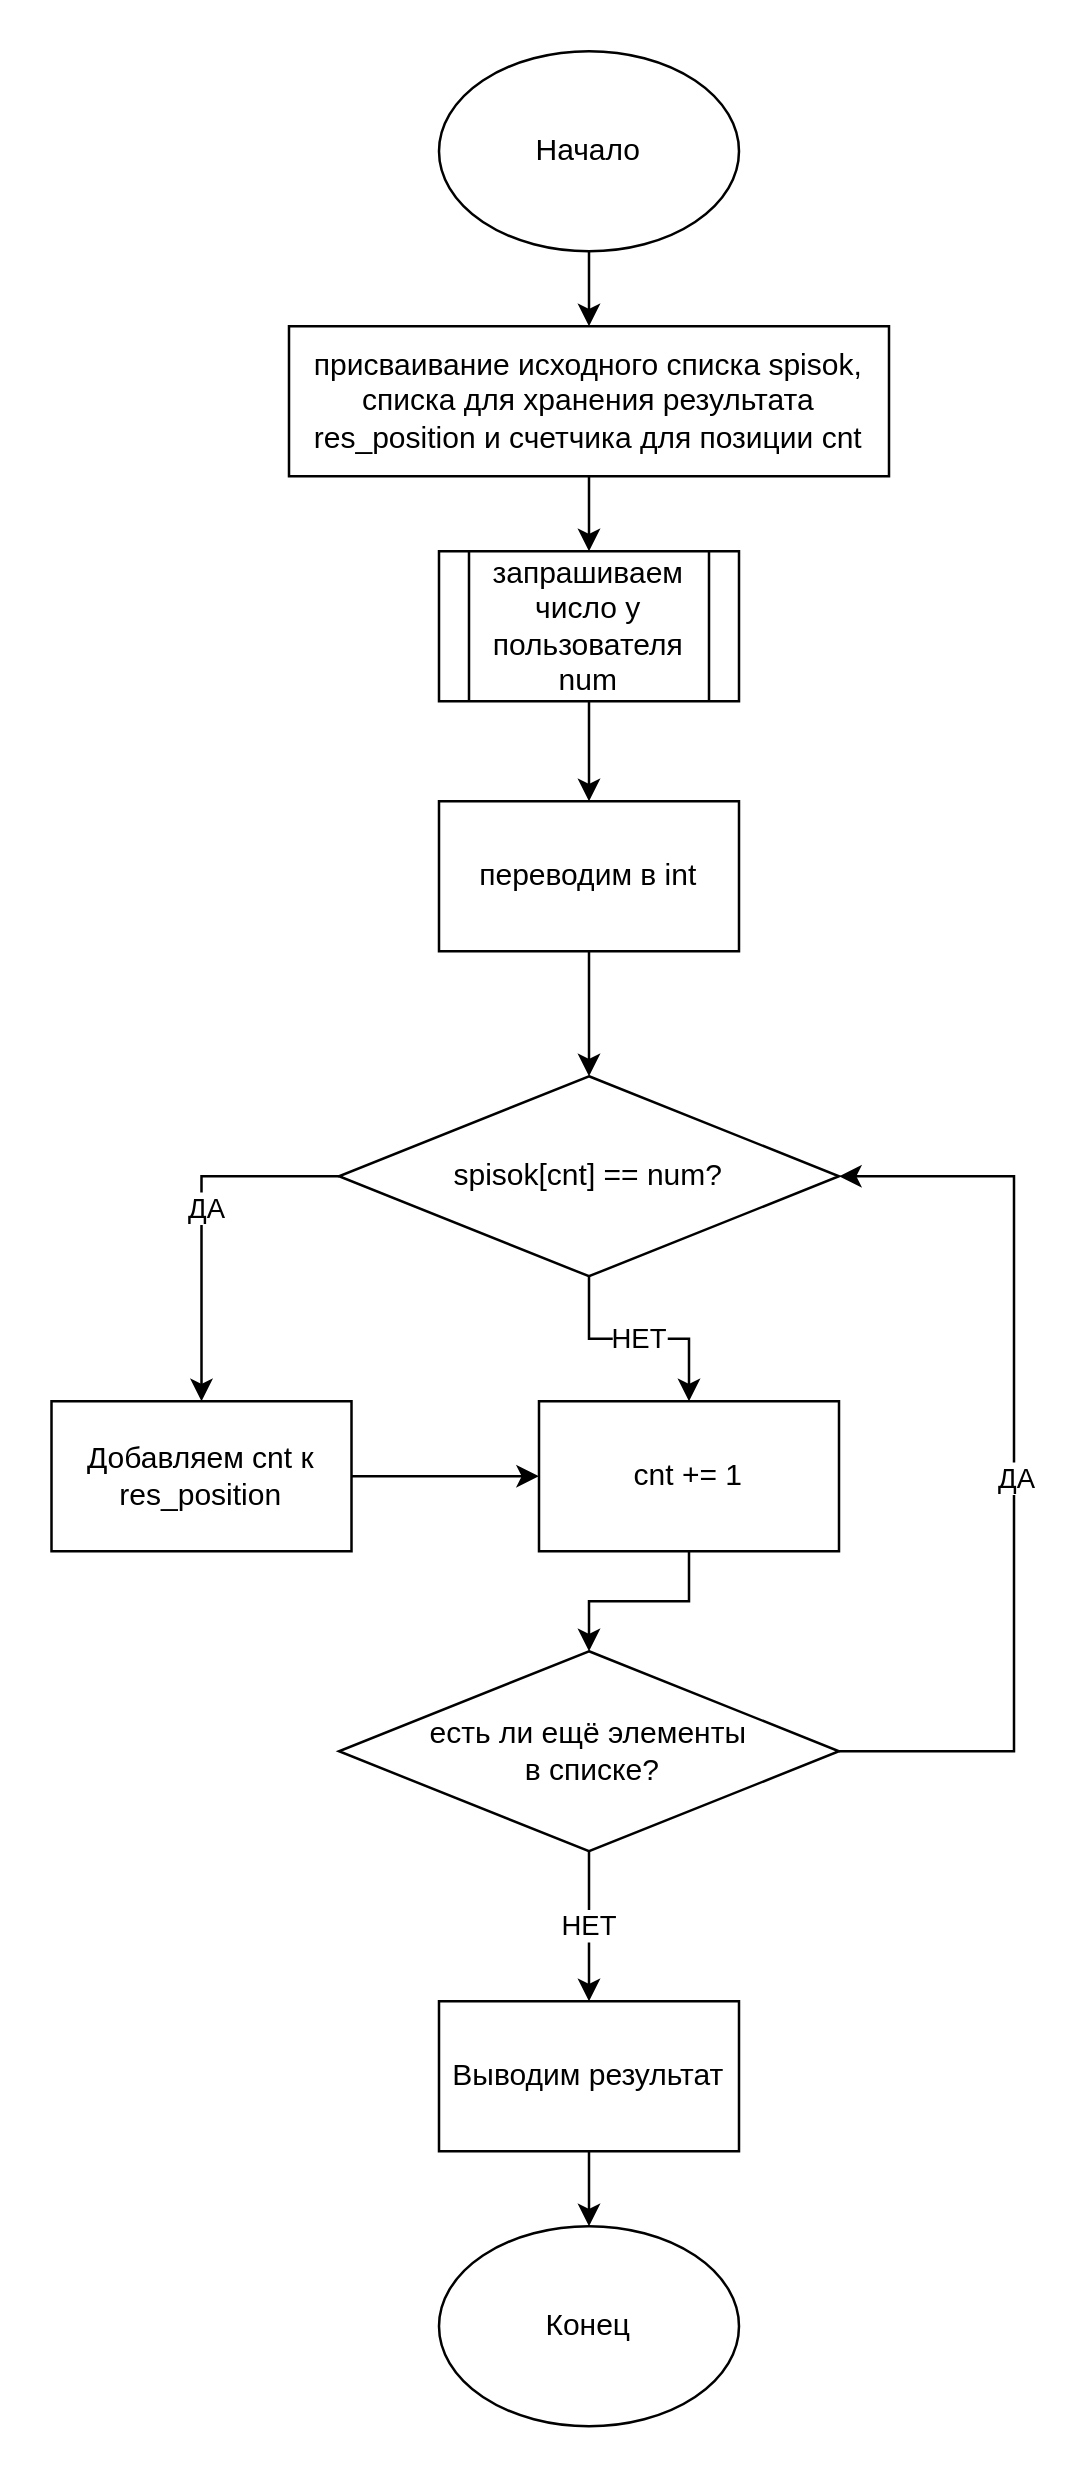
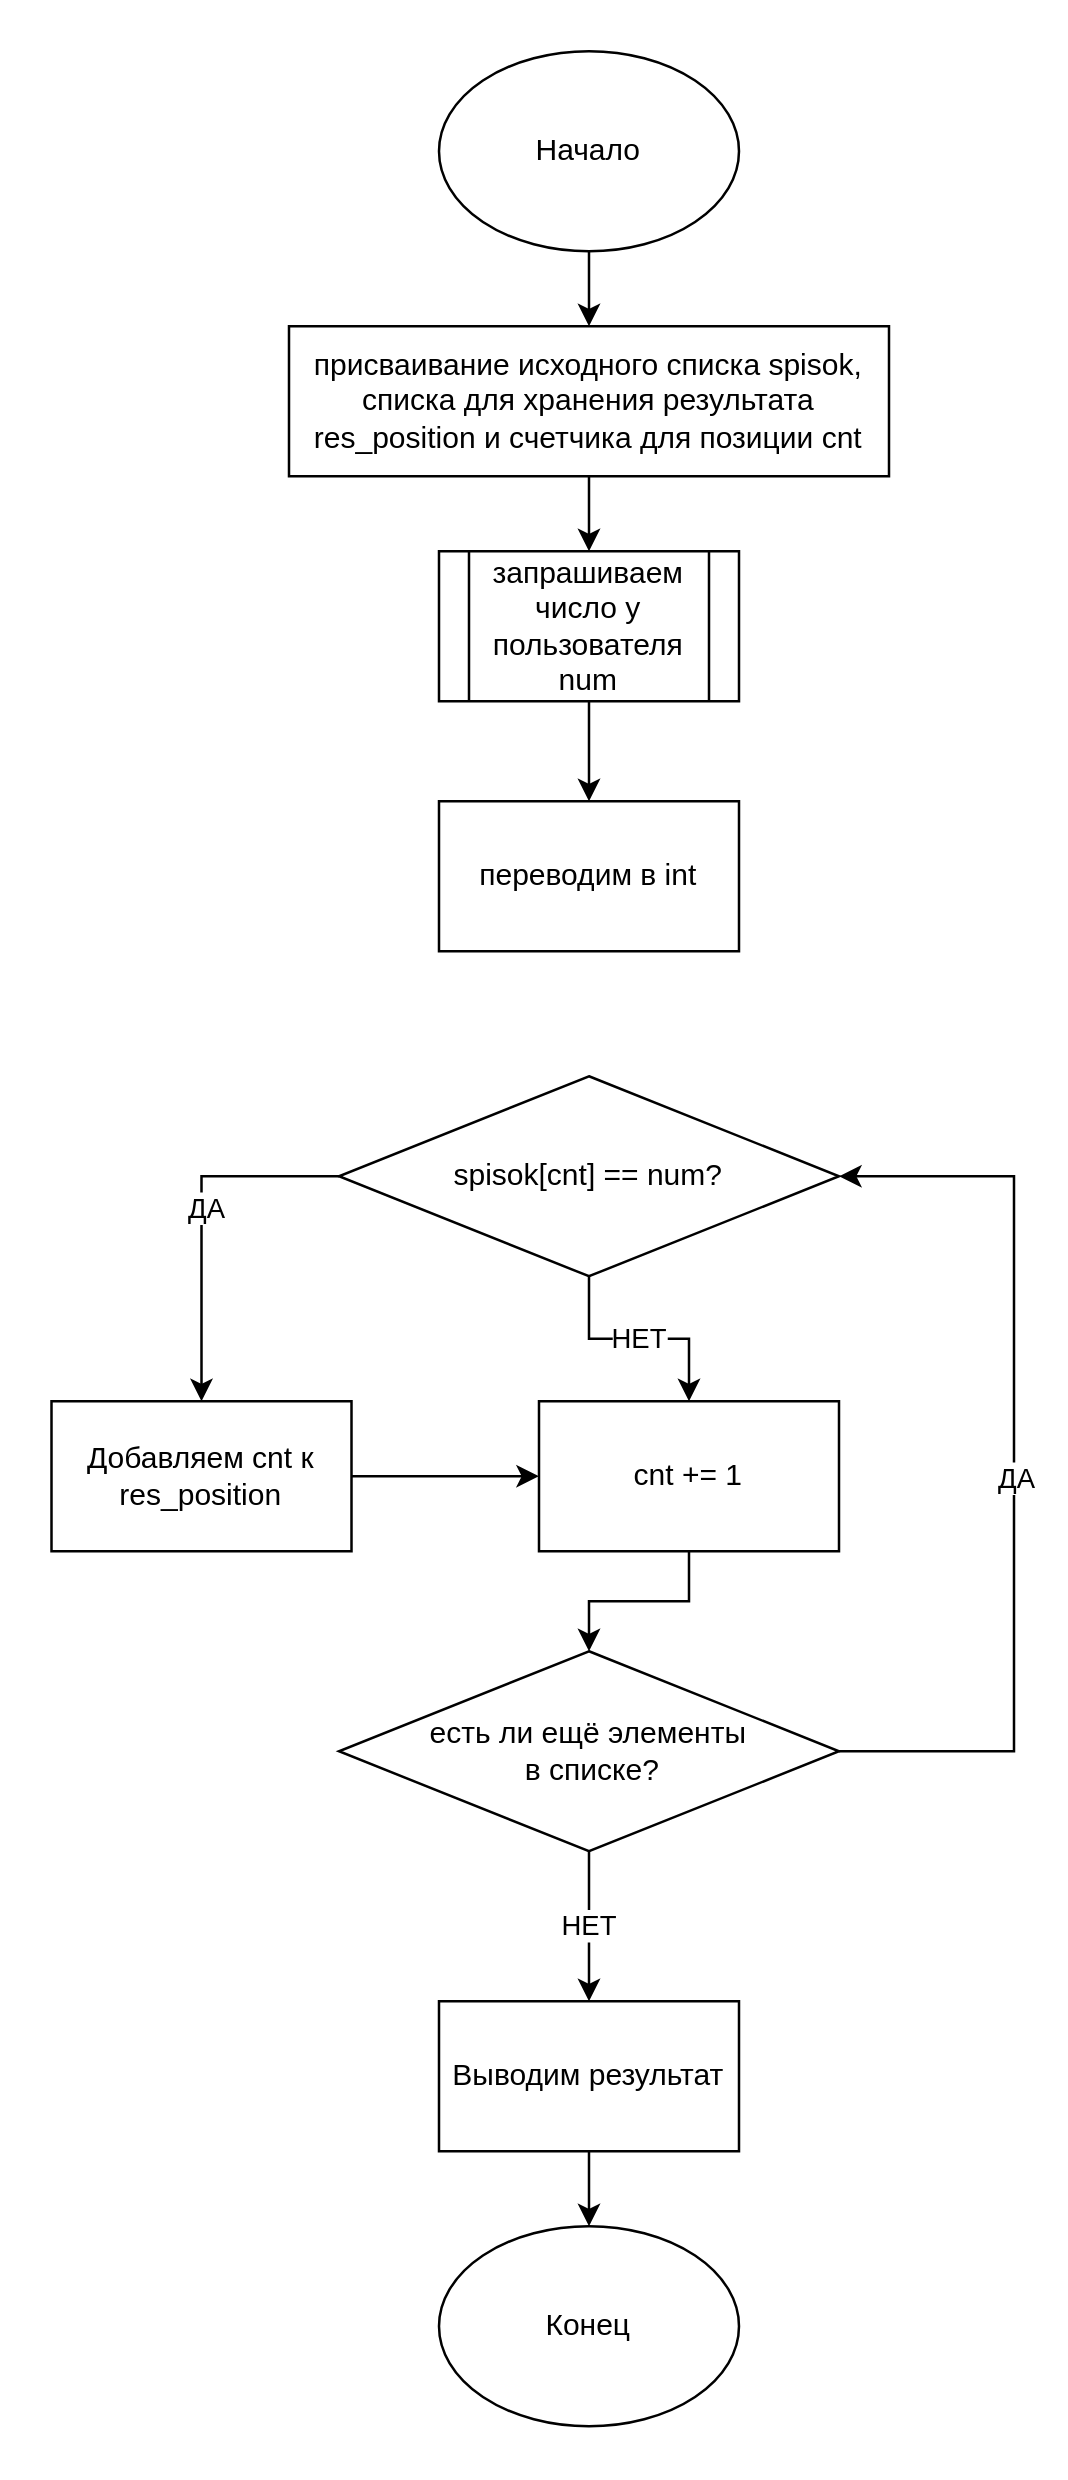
(589, 1005) -> none
